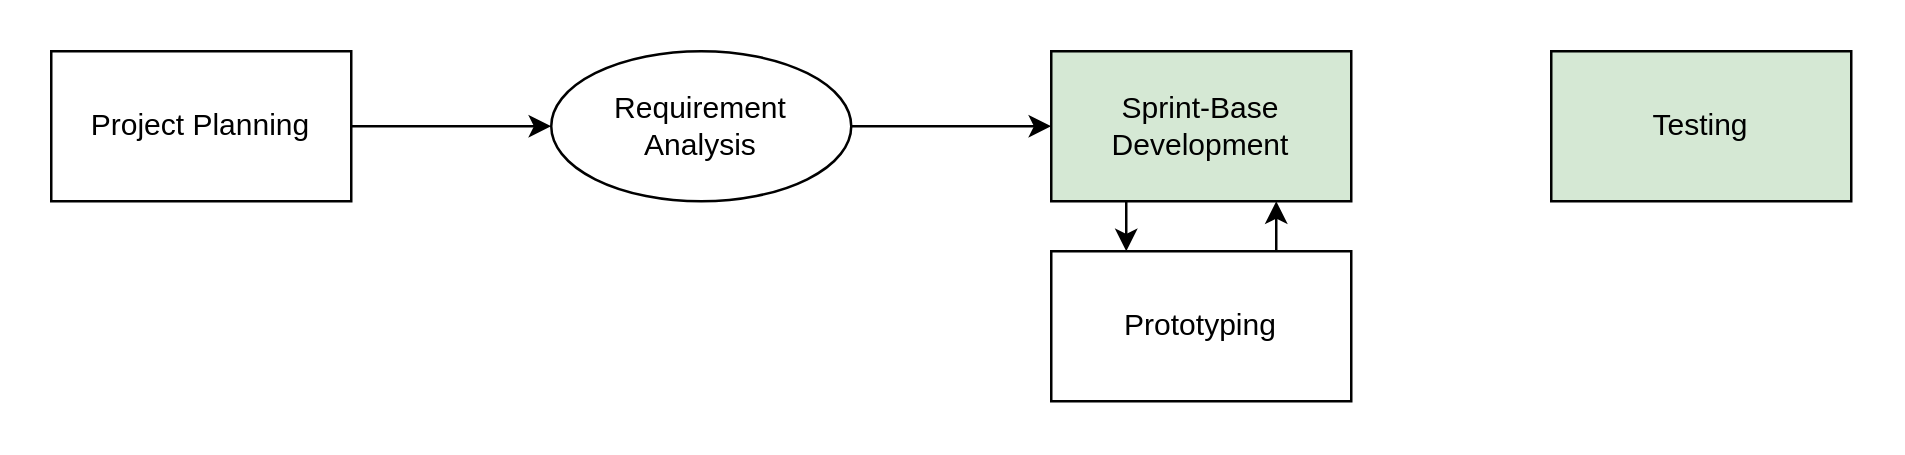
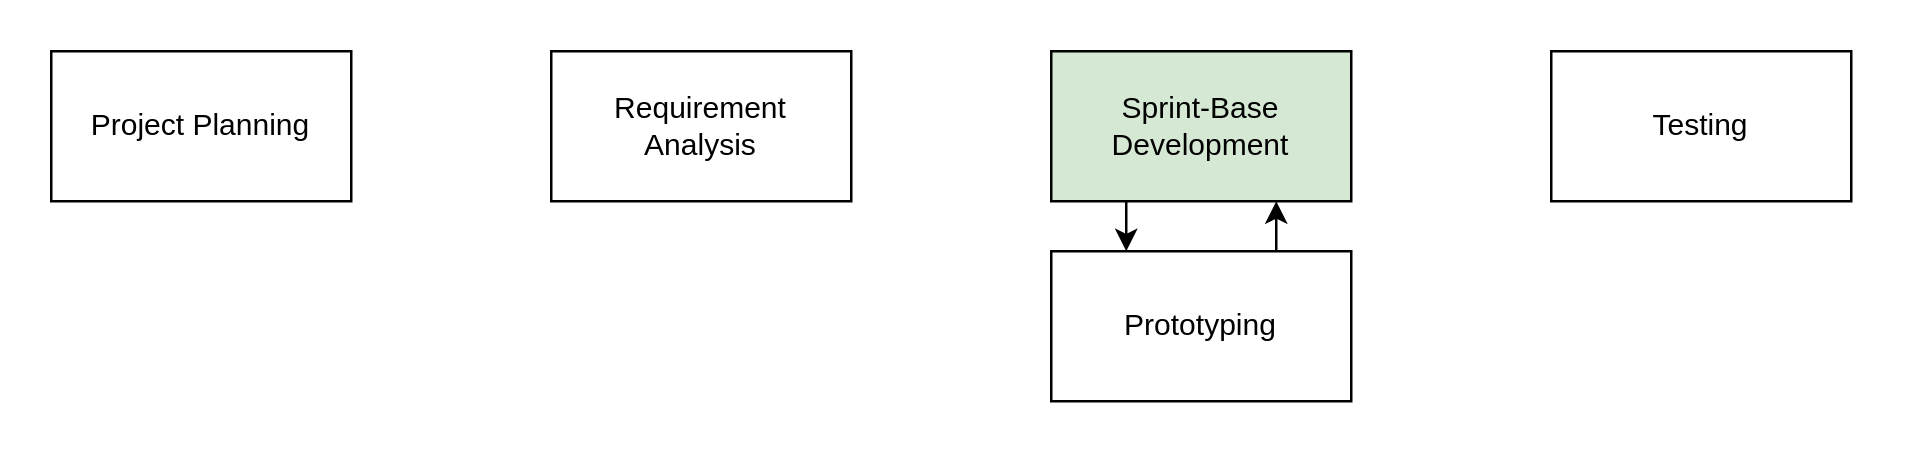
(443, 126) -> none
(701, 126) -> (701, 126)
(943, 126) -> none
(1701, 126) -> (1701, 126)
